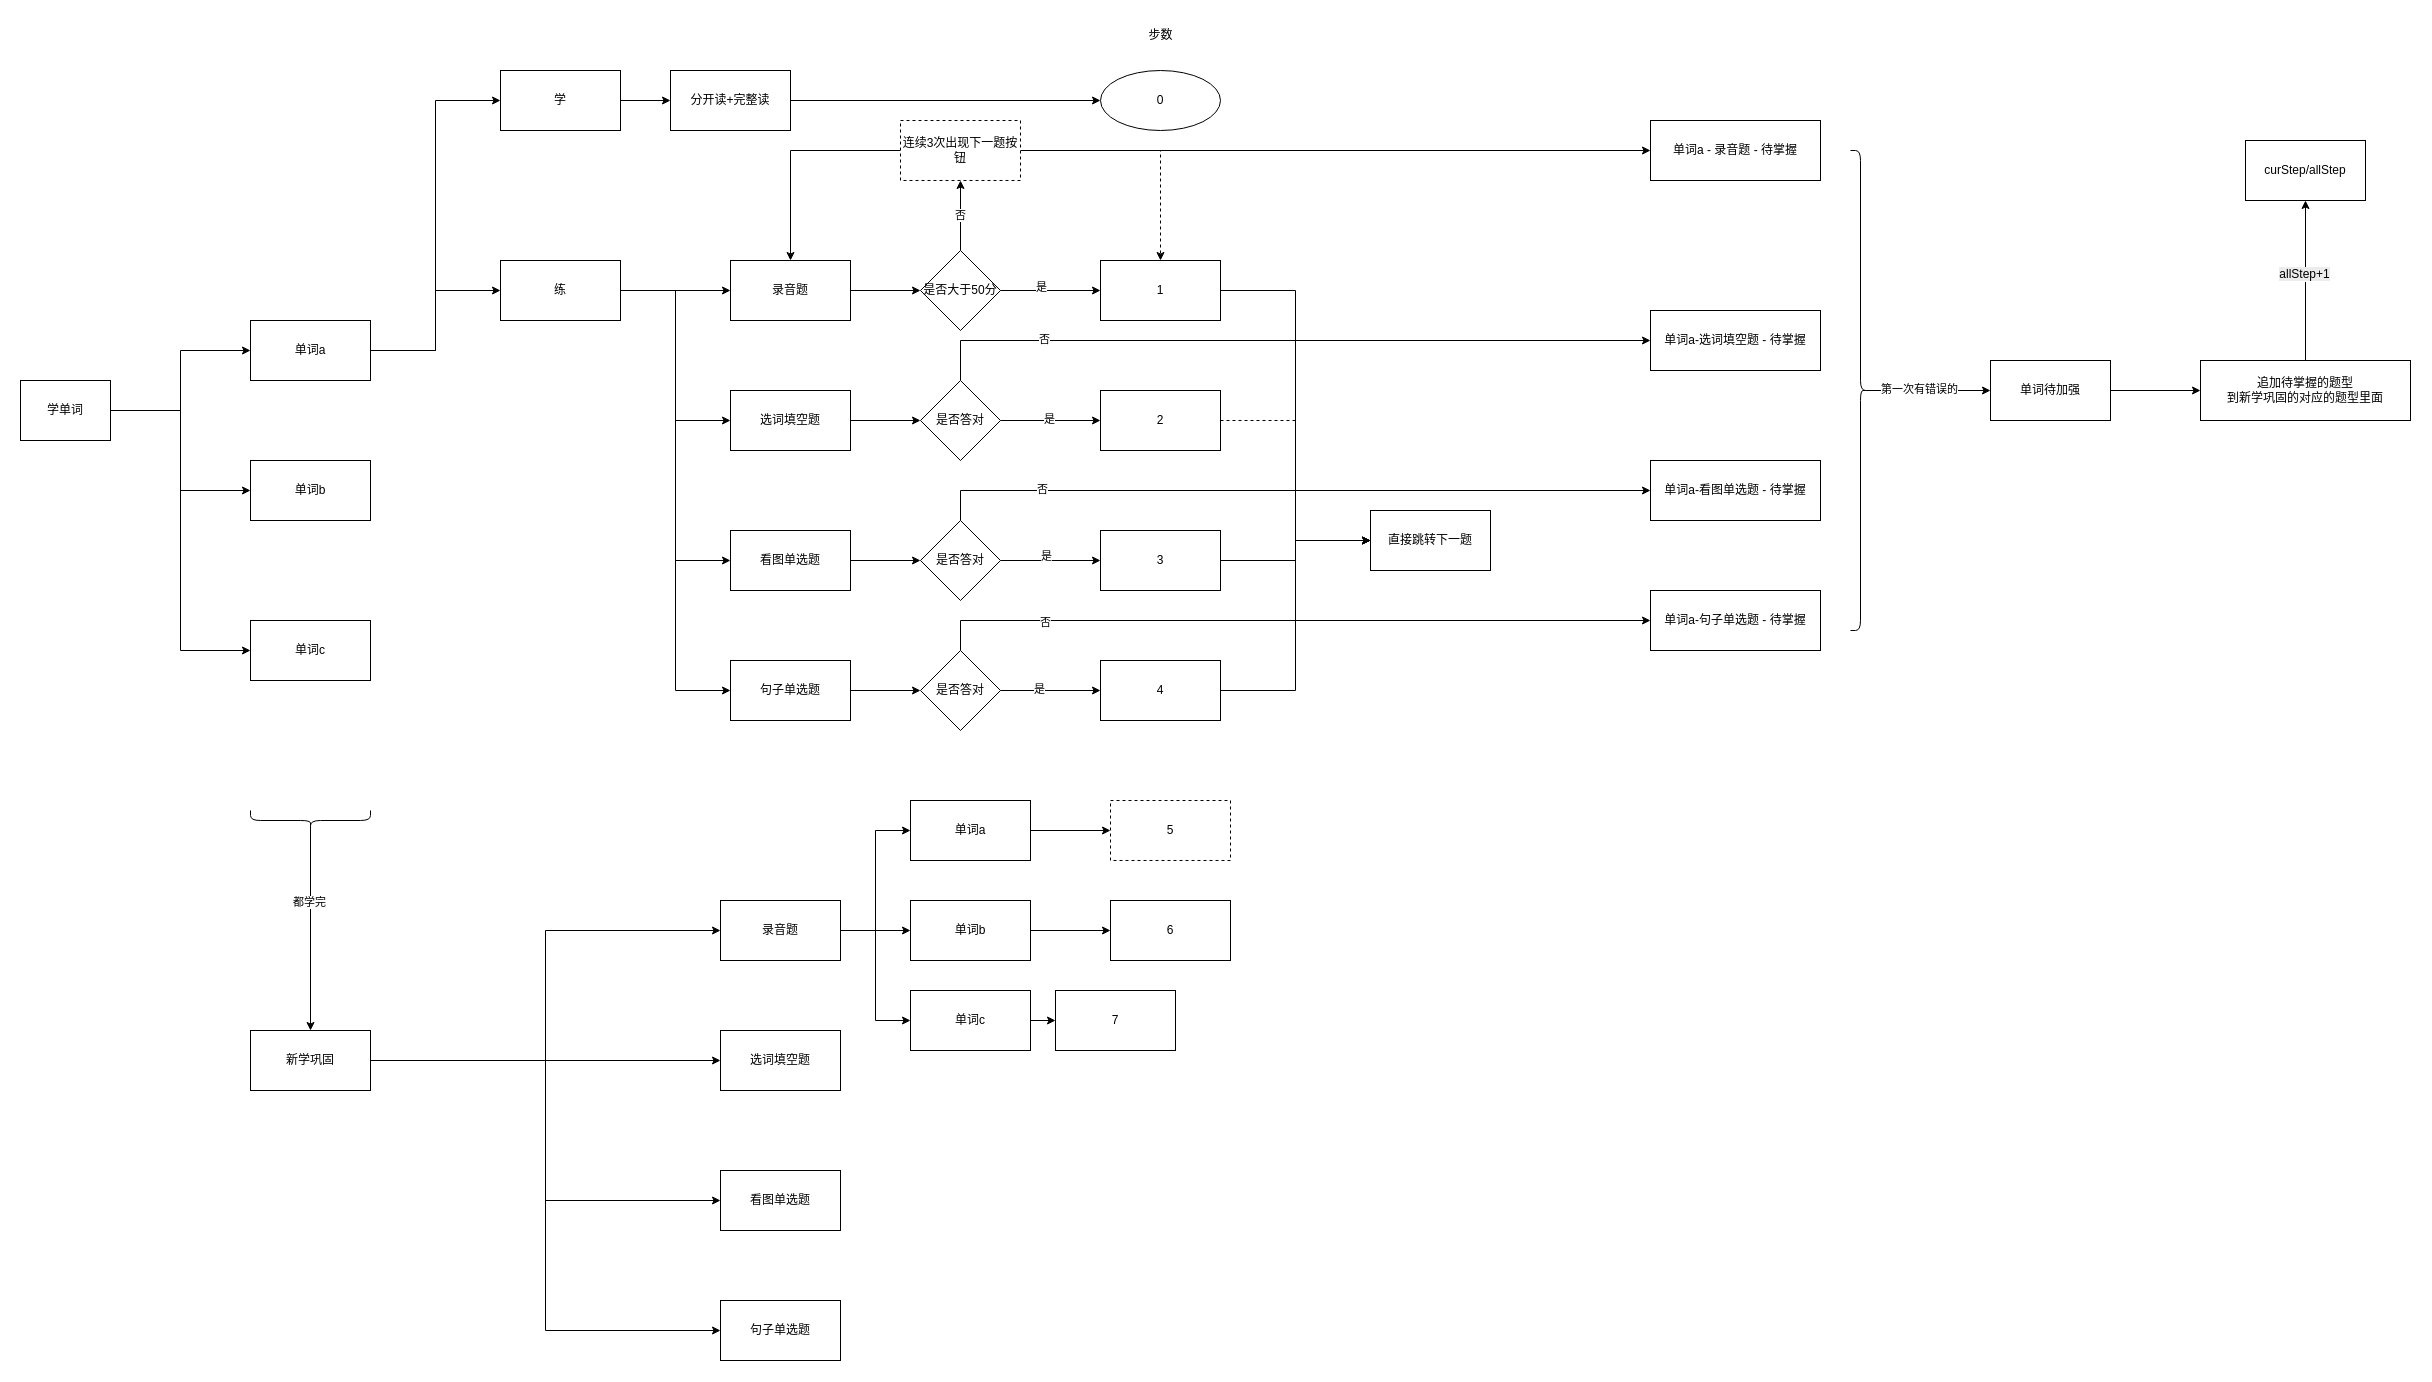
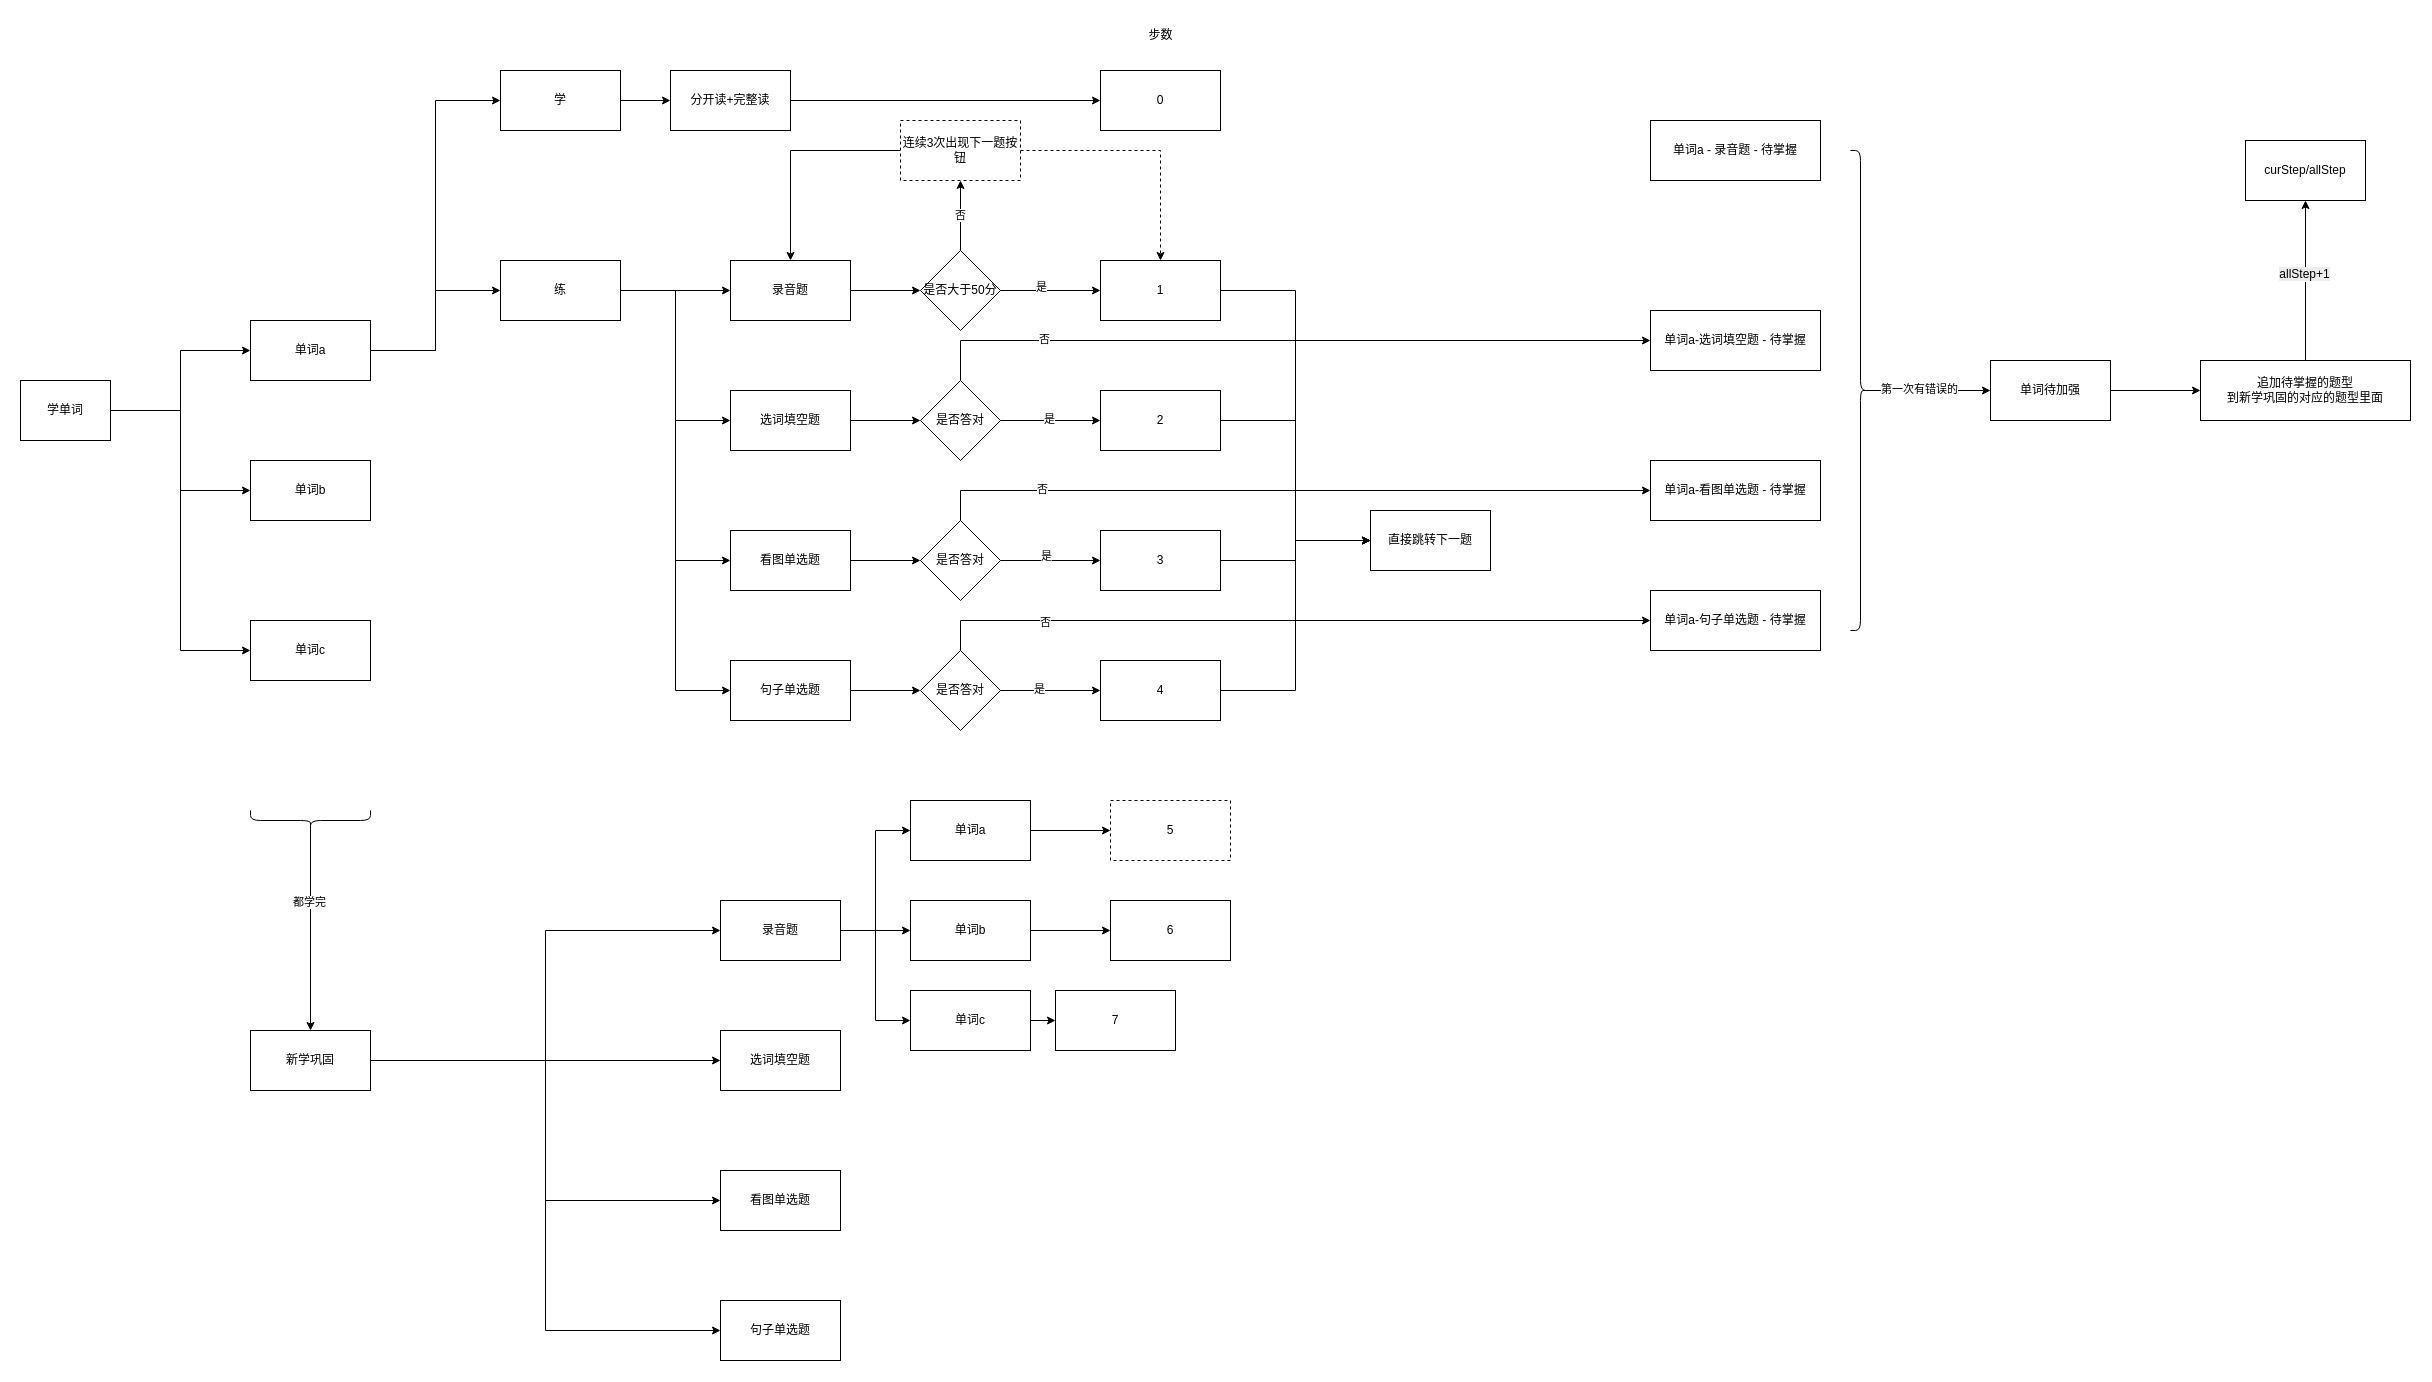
(1161, 101) -> (1161, 101)
(1403, 151) -> none
(1257, 421) -> (1257, 421)
